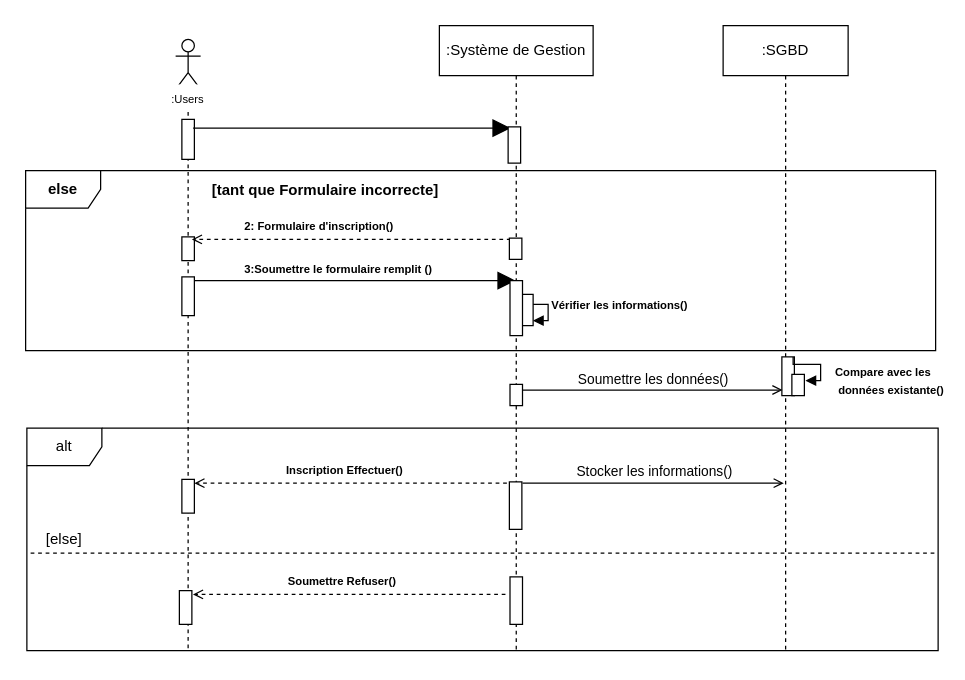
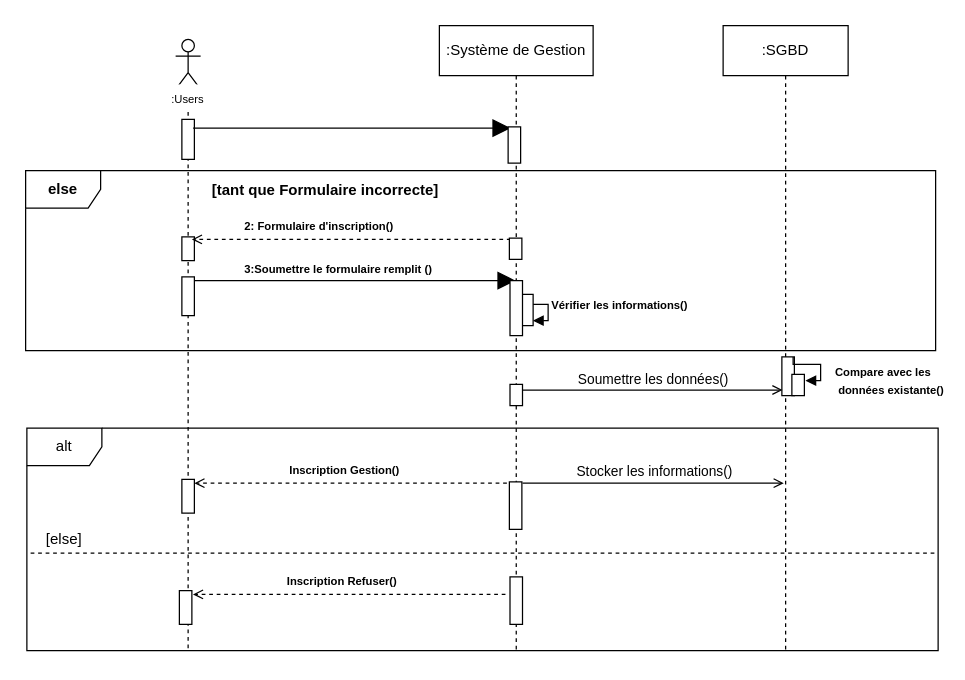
(345, 469) -> (345, 469)
(343, 581) -> (343, 581)
